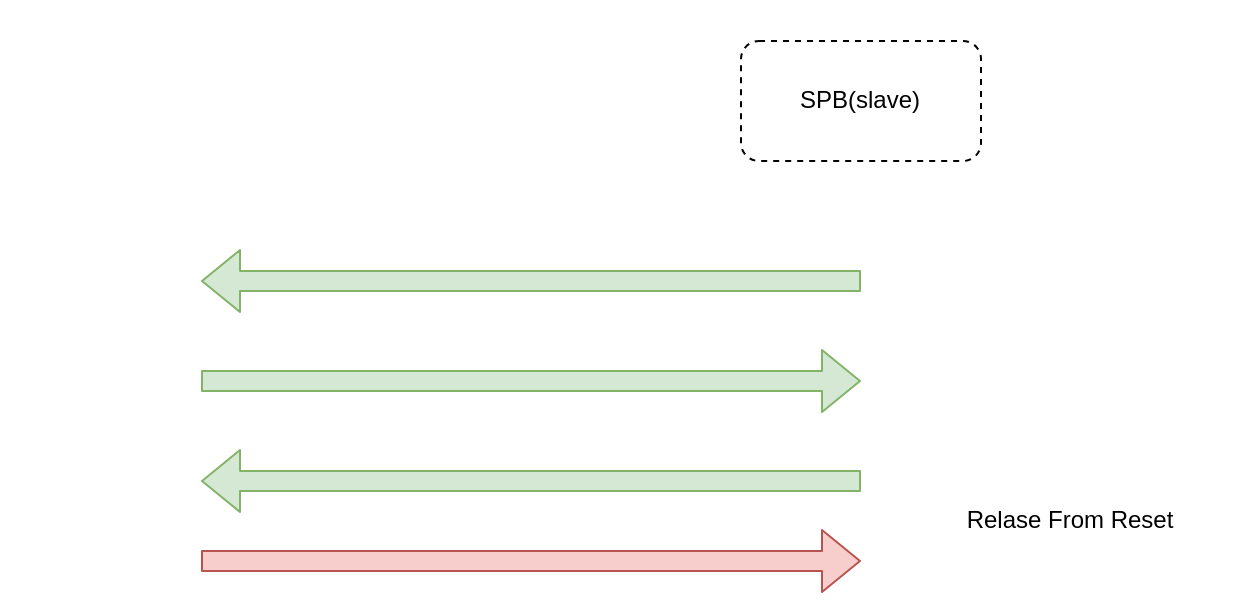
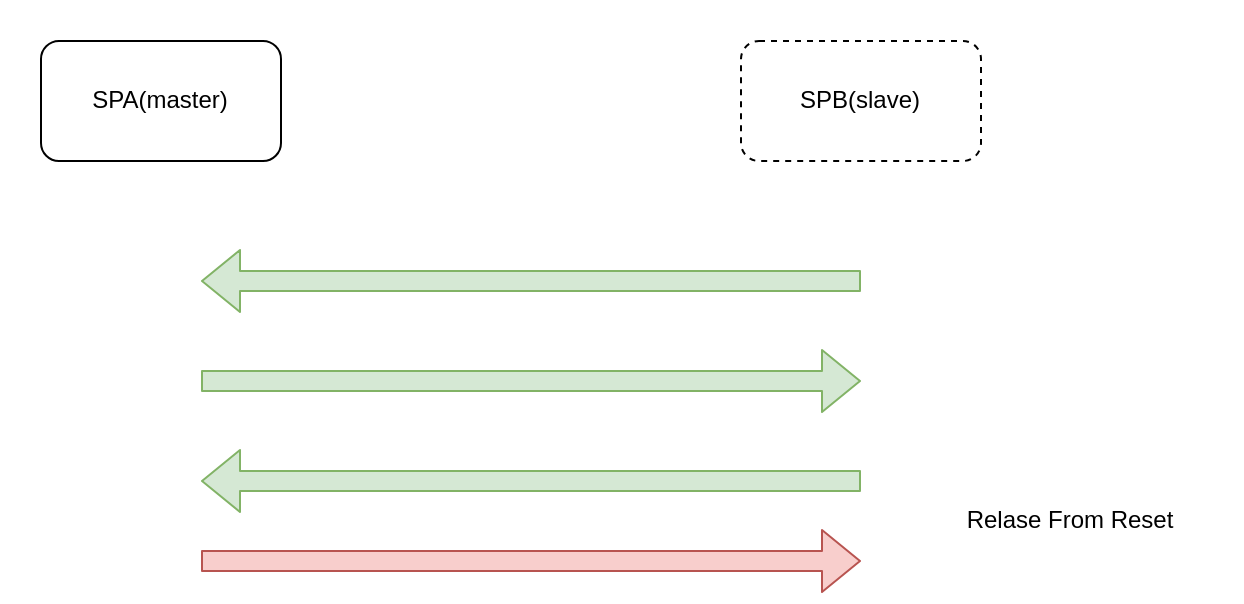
none -> (161, 101)
